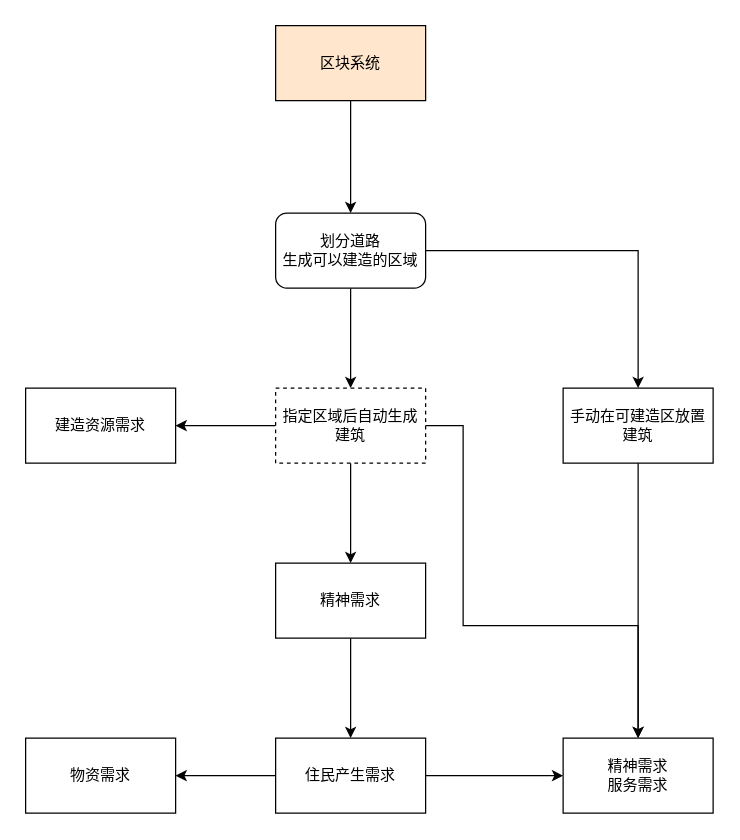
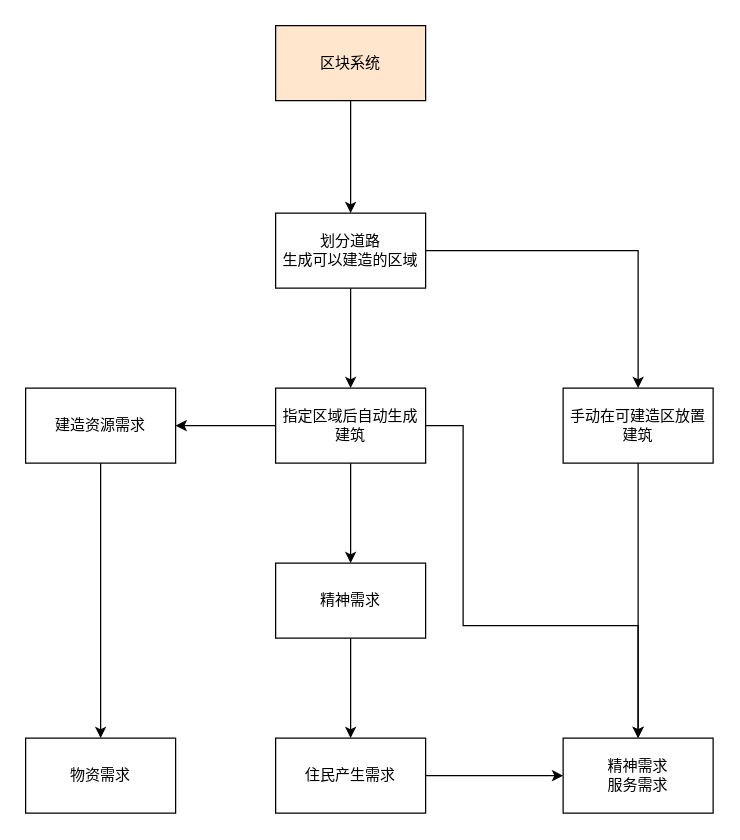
(351, 251) -> (351, 251)
(351, 426) -> (351, 426)
none -> (101, 596)
(230, 776) -> none
